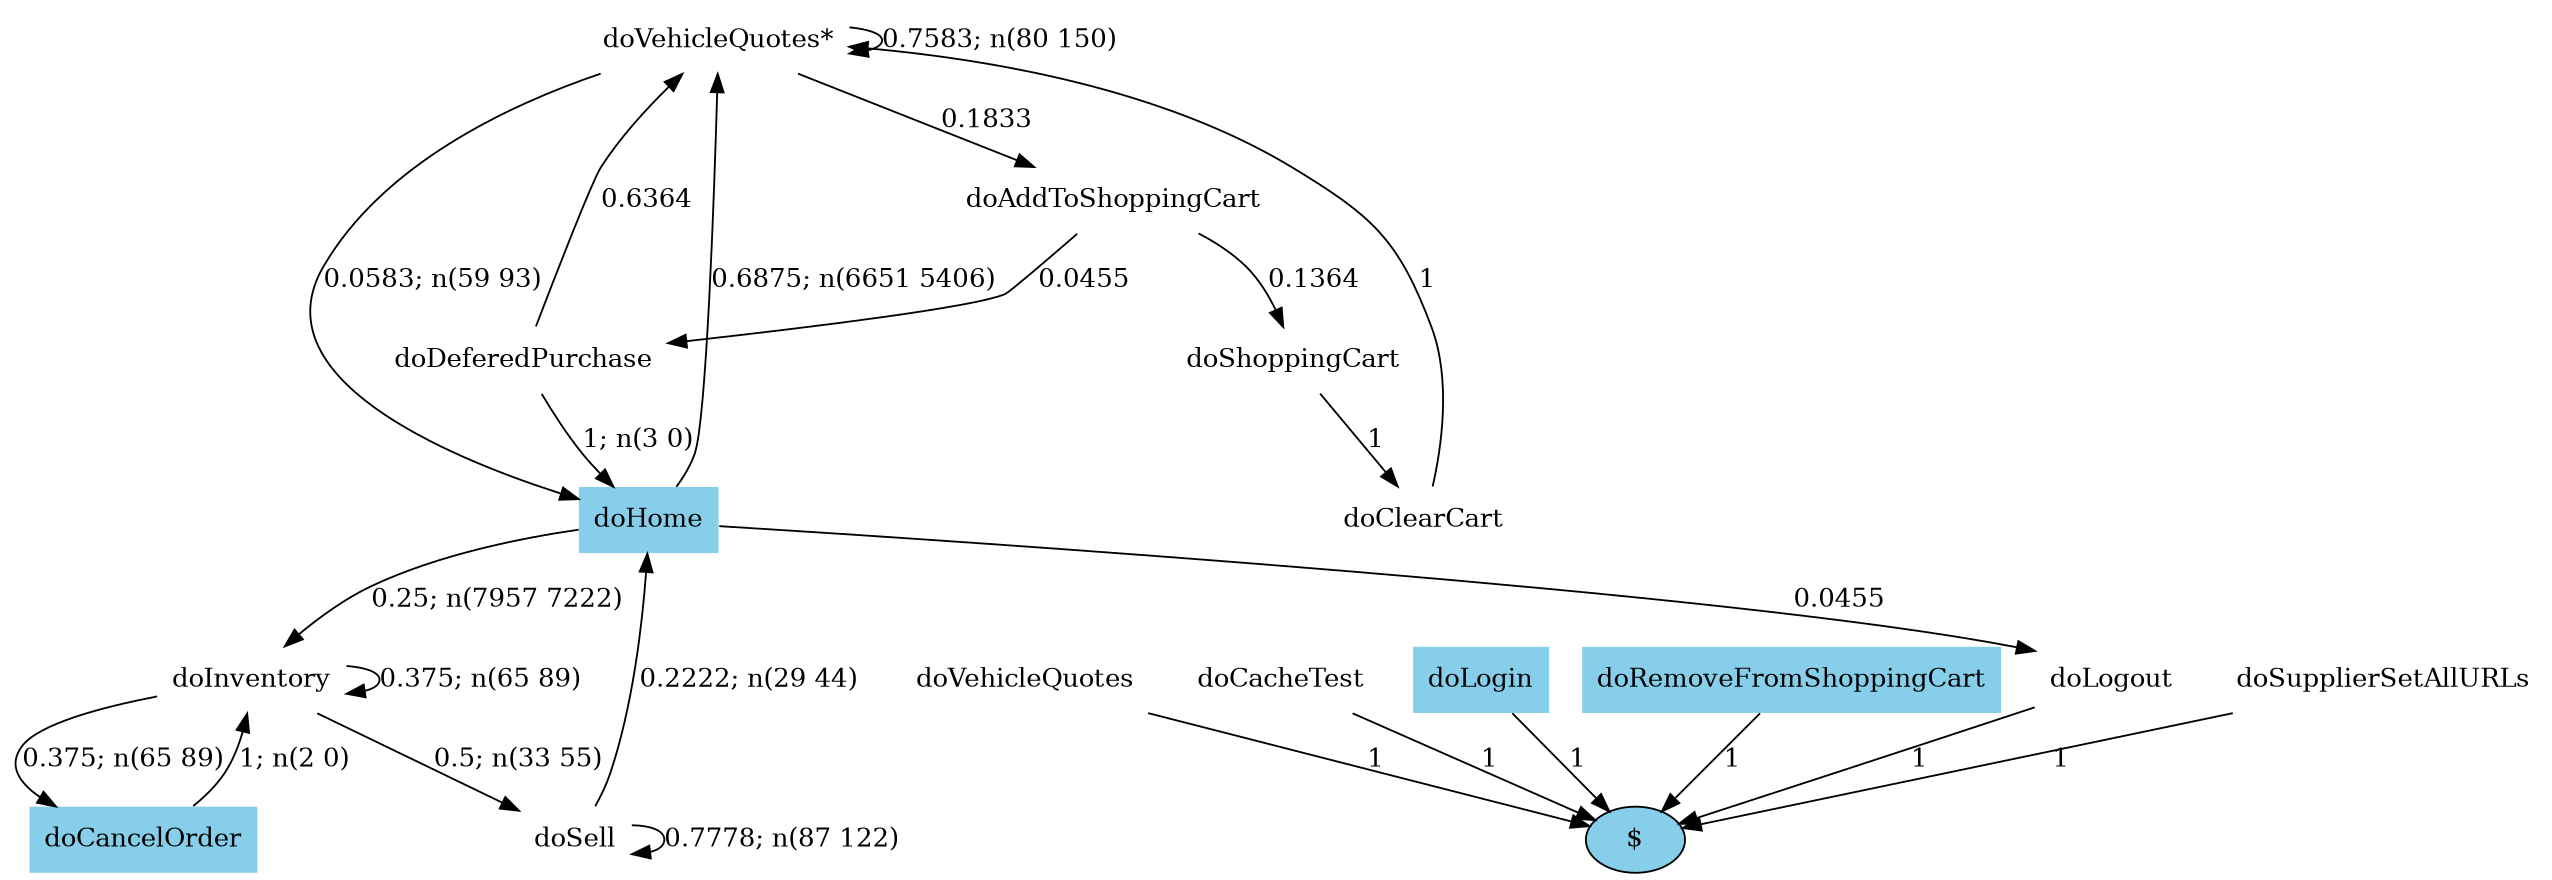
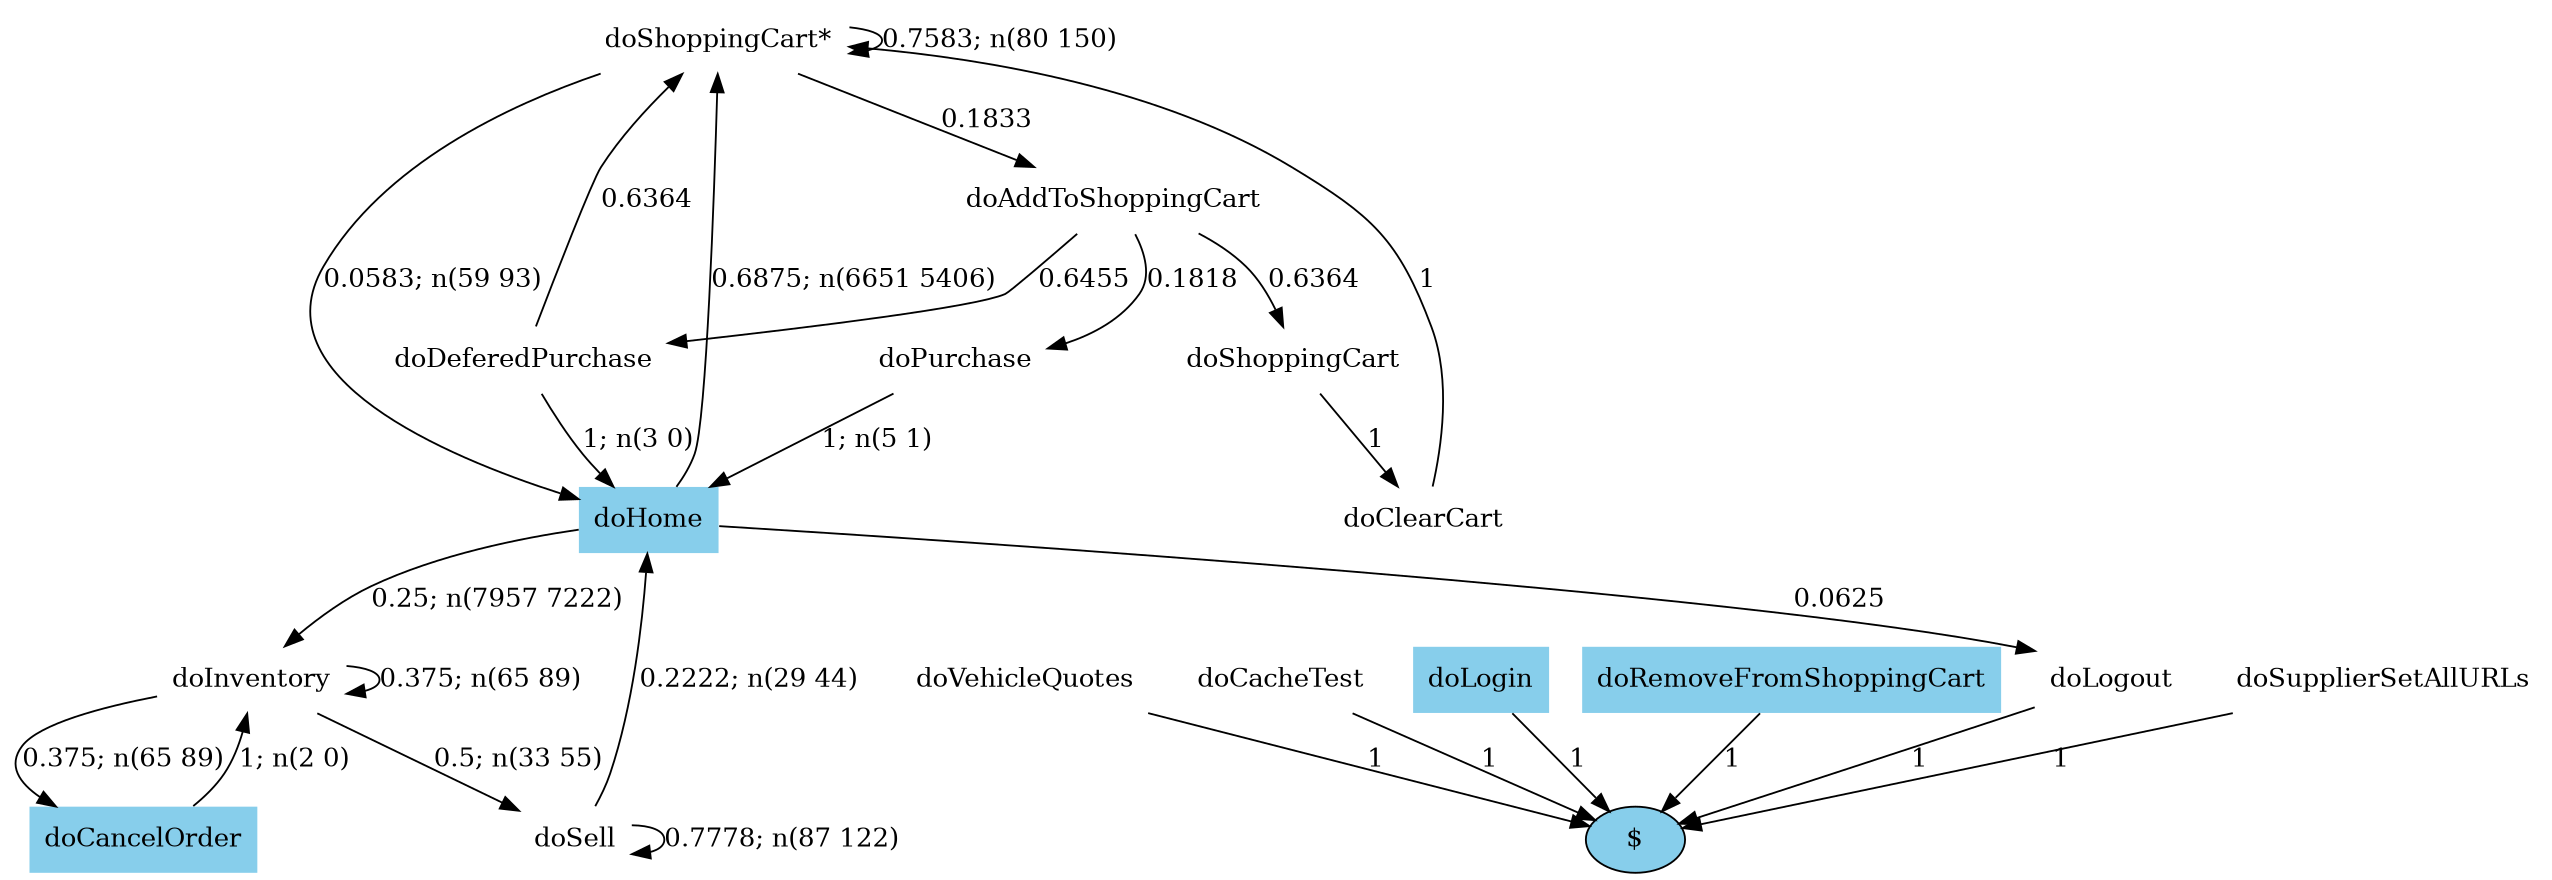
(719, 40) -> (719, 40)
(1084, 280) -> (1084, 280)
(1314, 280) -> (1314, 280)
none -> (956, 360)
(1839, 600) -> (1839, 600)
